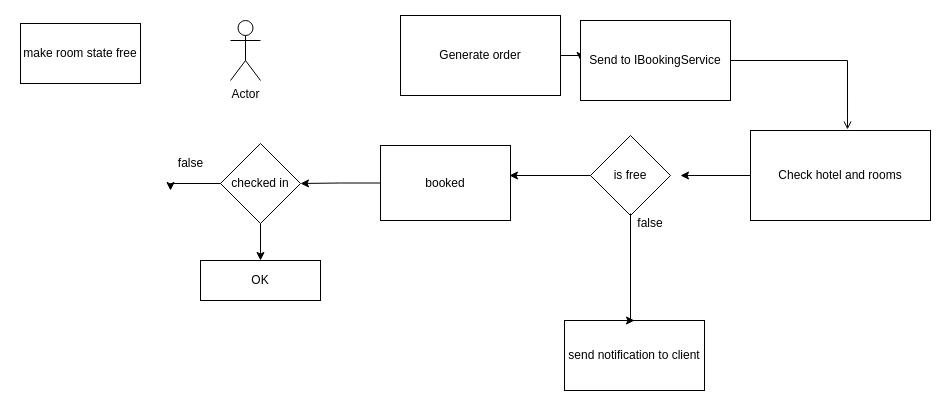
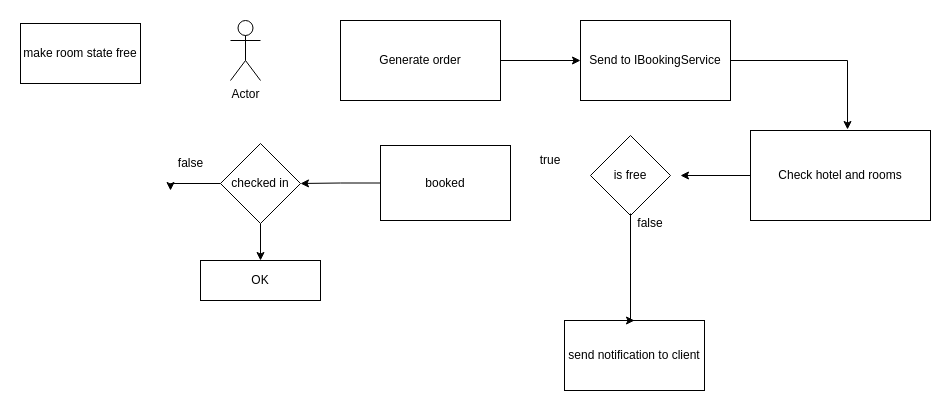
(481, 56) -> (421, 61)
(848, 122) -> (848, 121)
none -> (551, 161)
(553, 176) -> none
